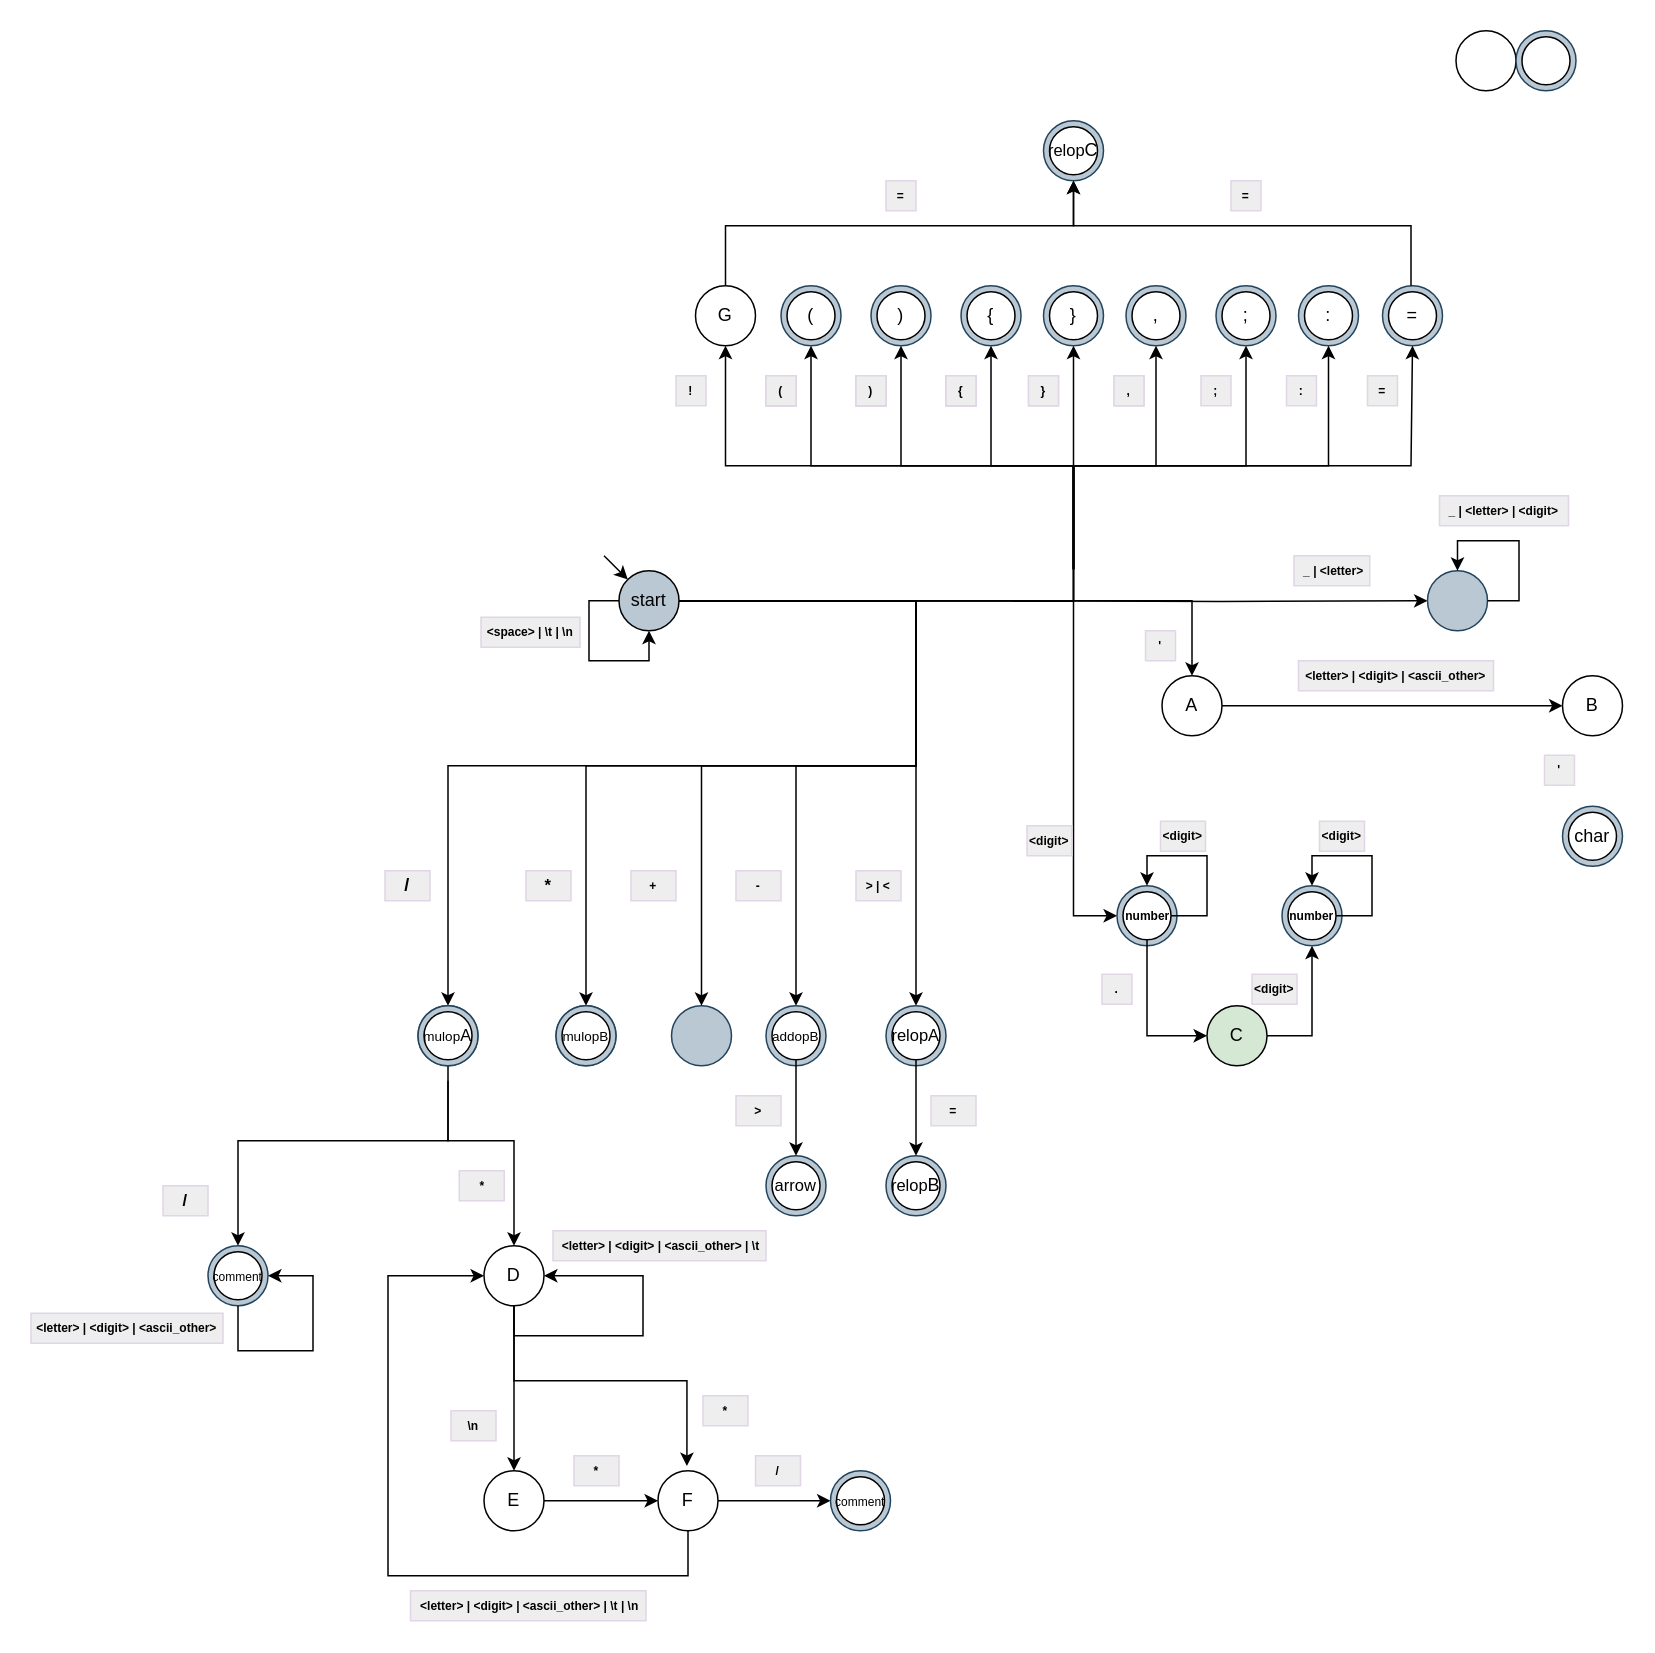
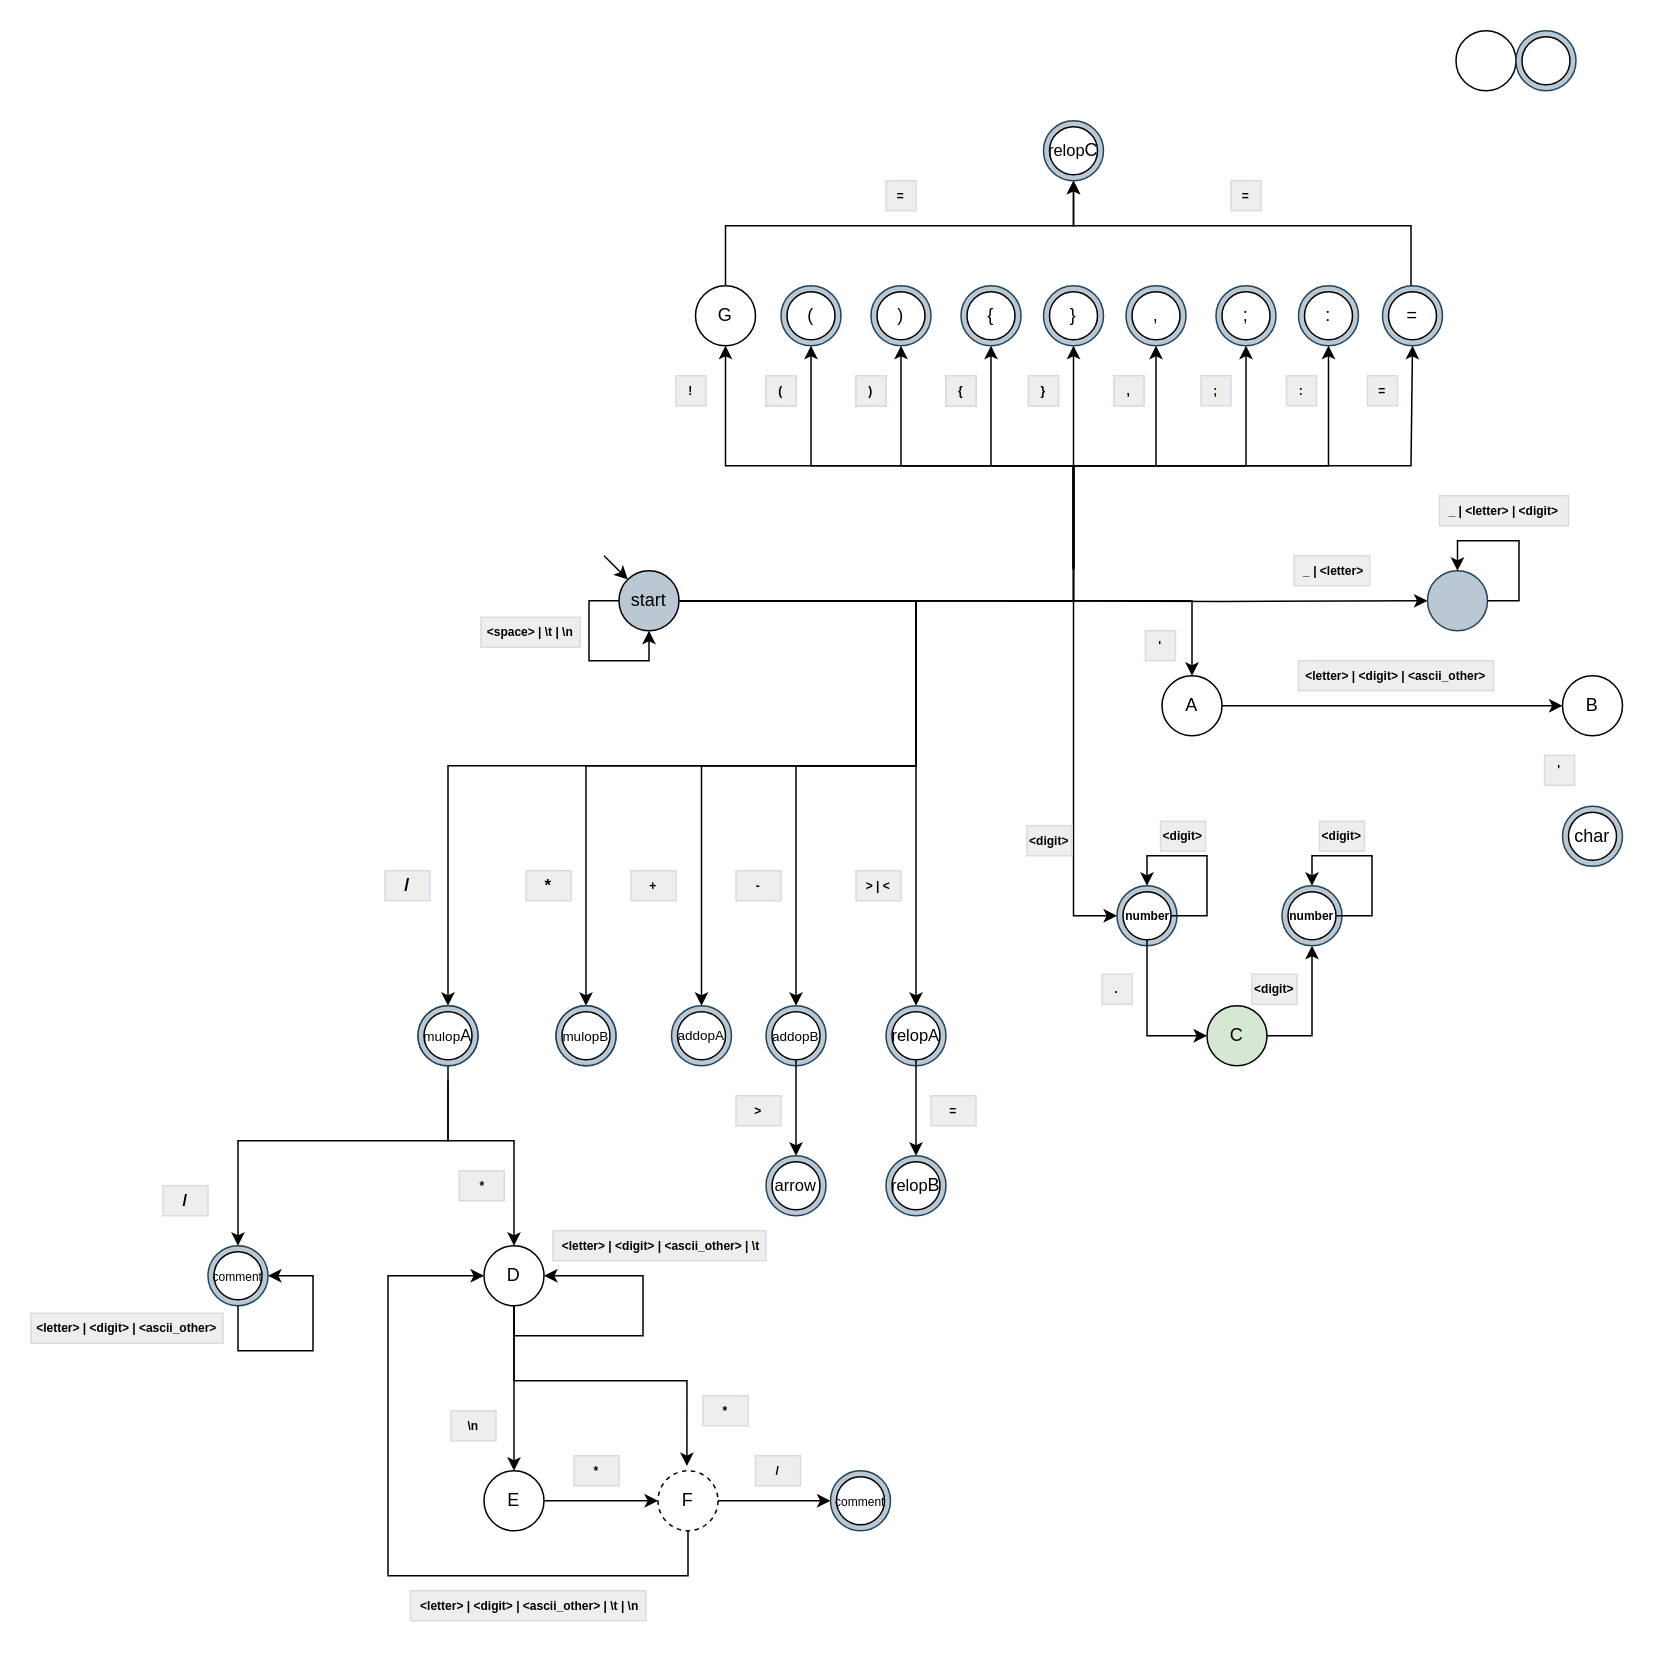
none -> (701, 1036)
(688, 1501) -> (688, 1501)
